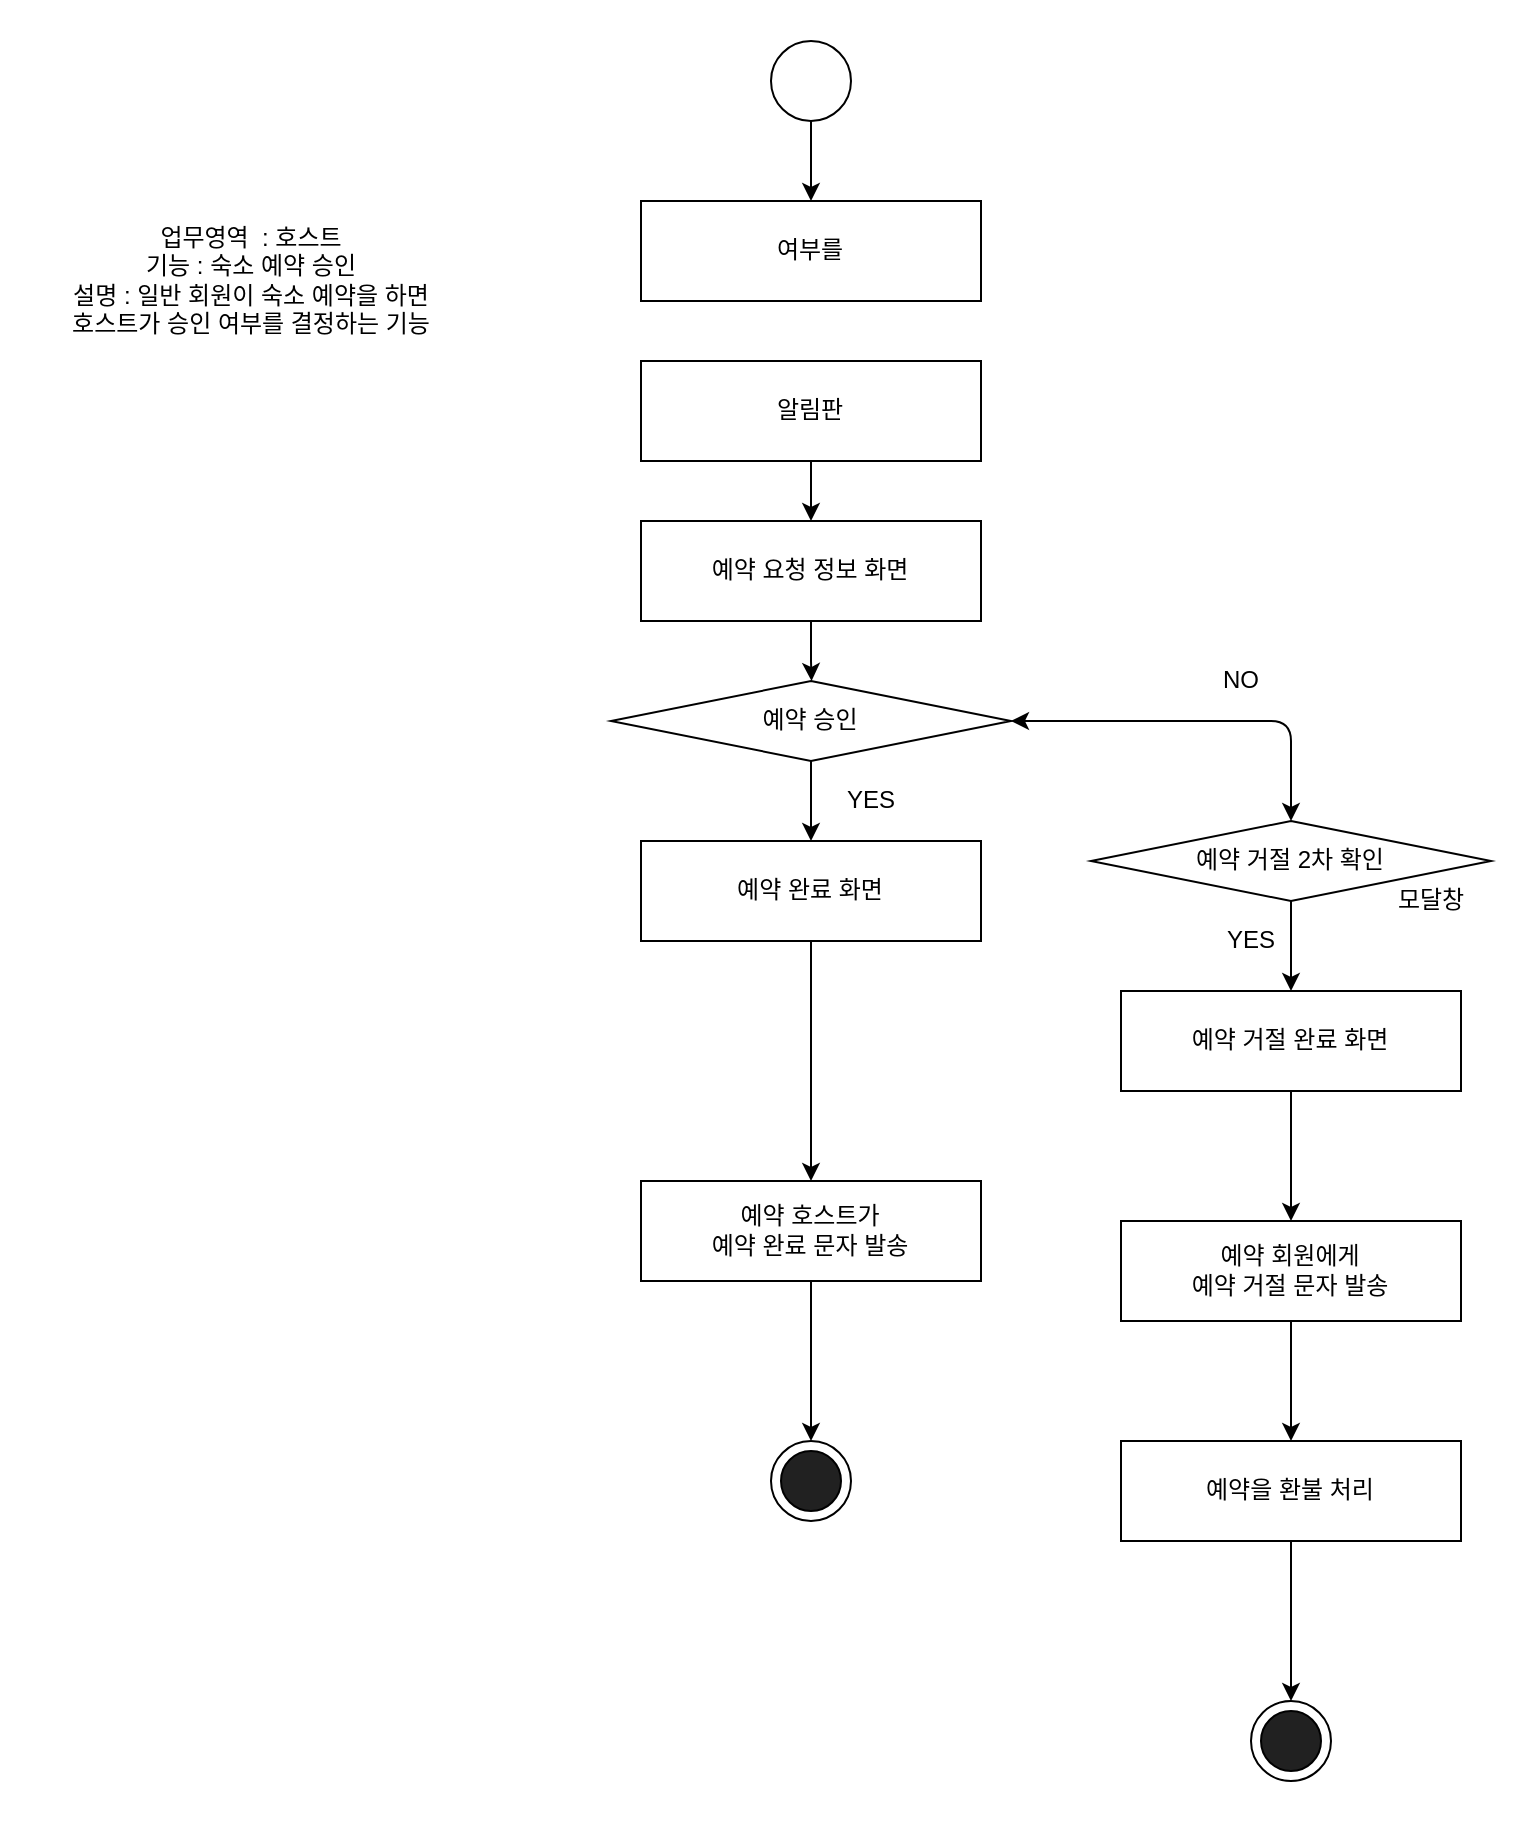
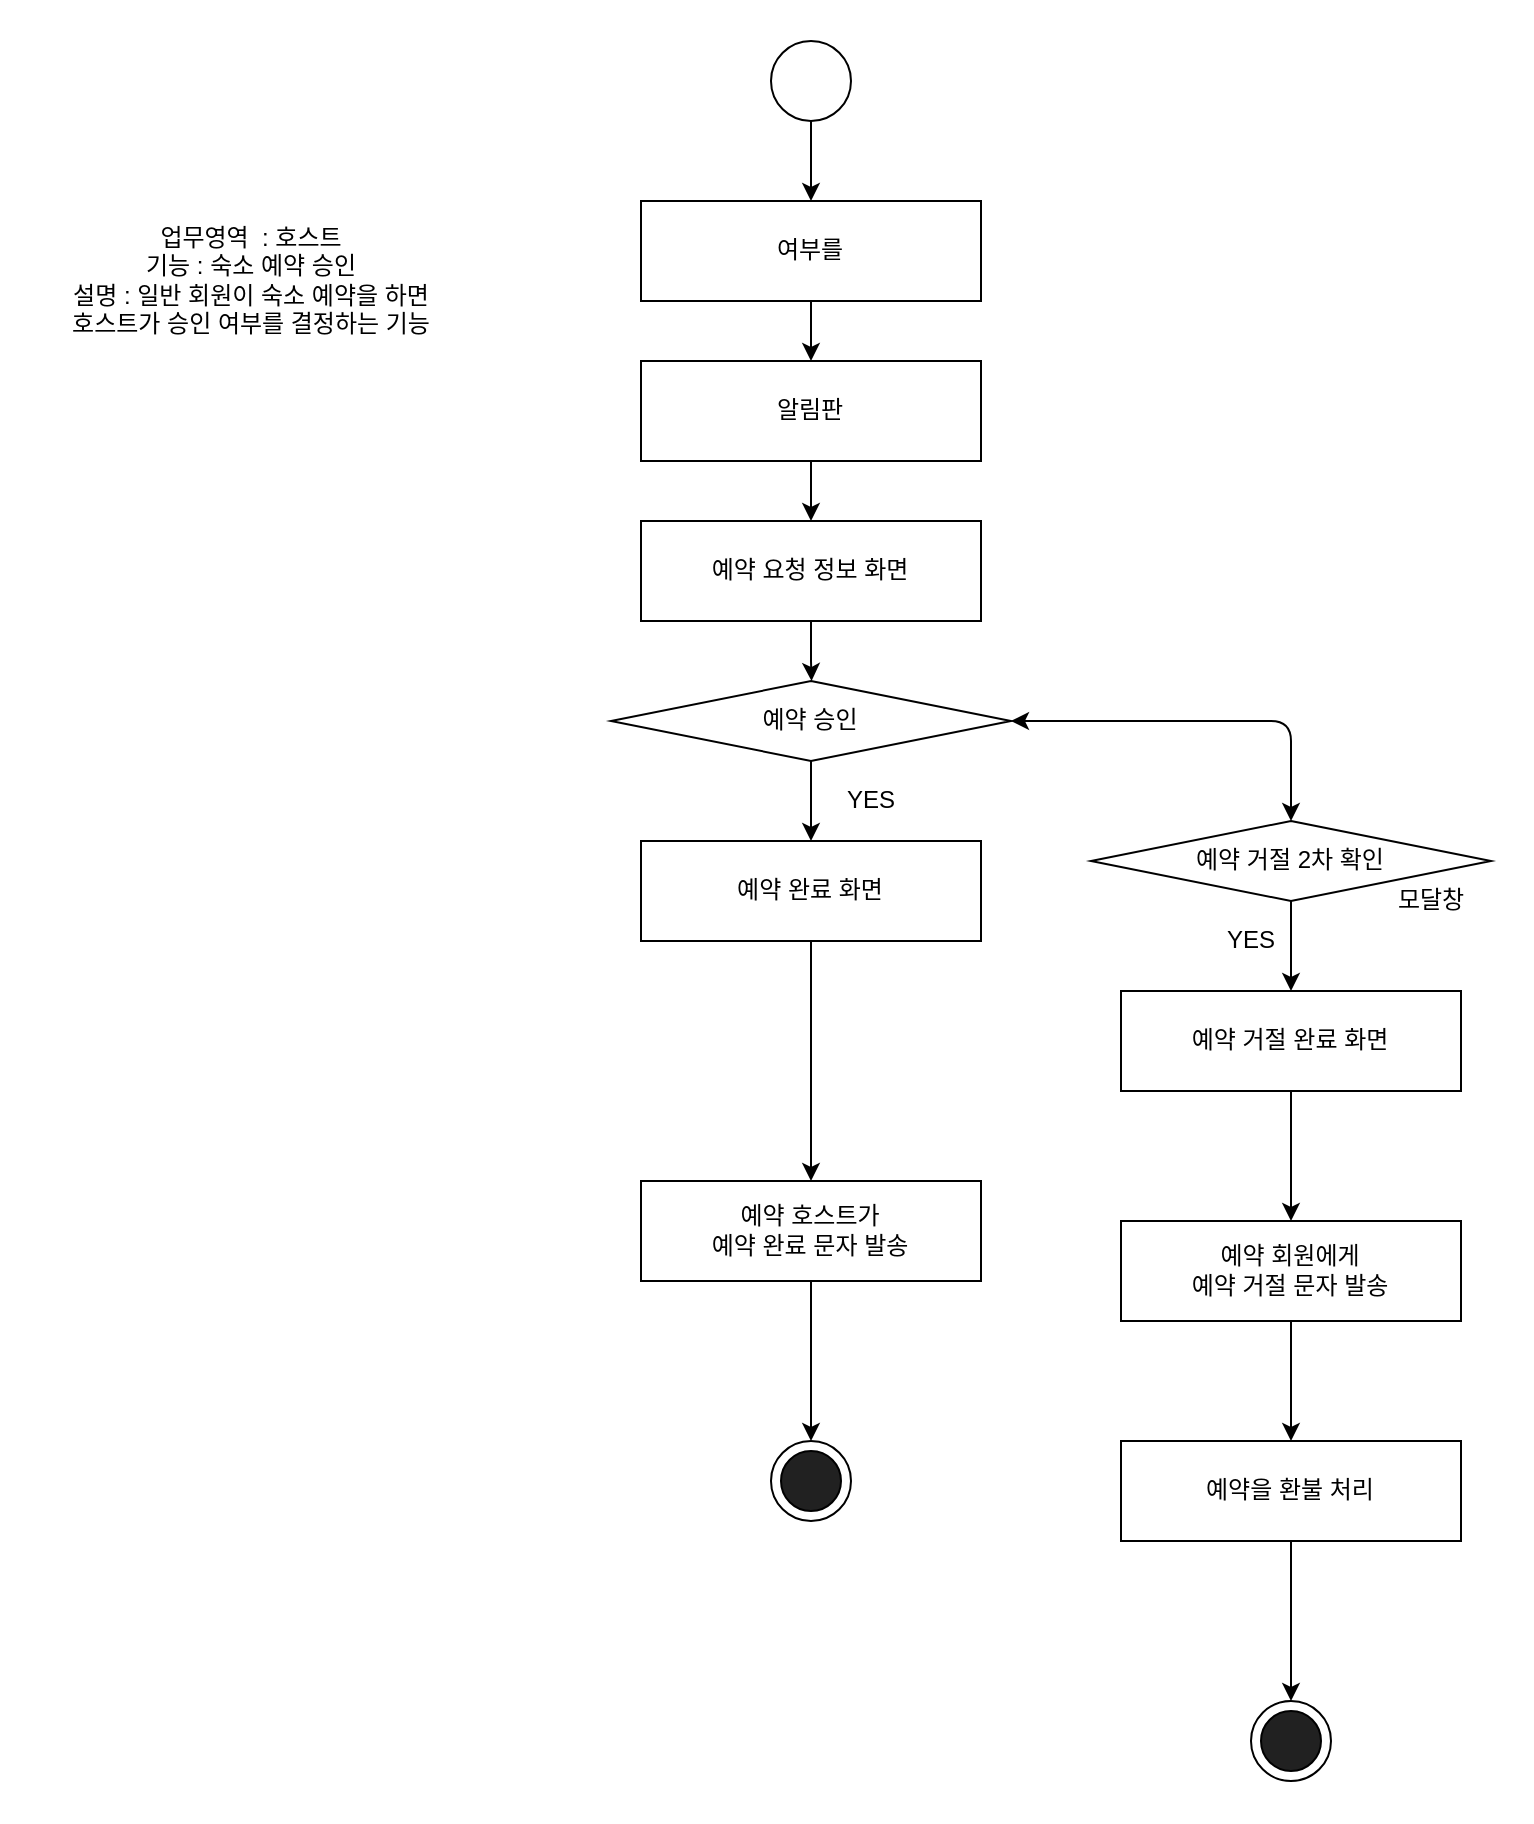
none -> (811, 338)
(1241, 681) -> none
